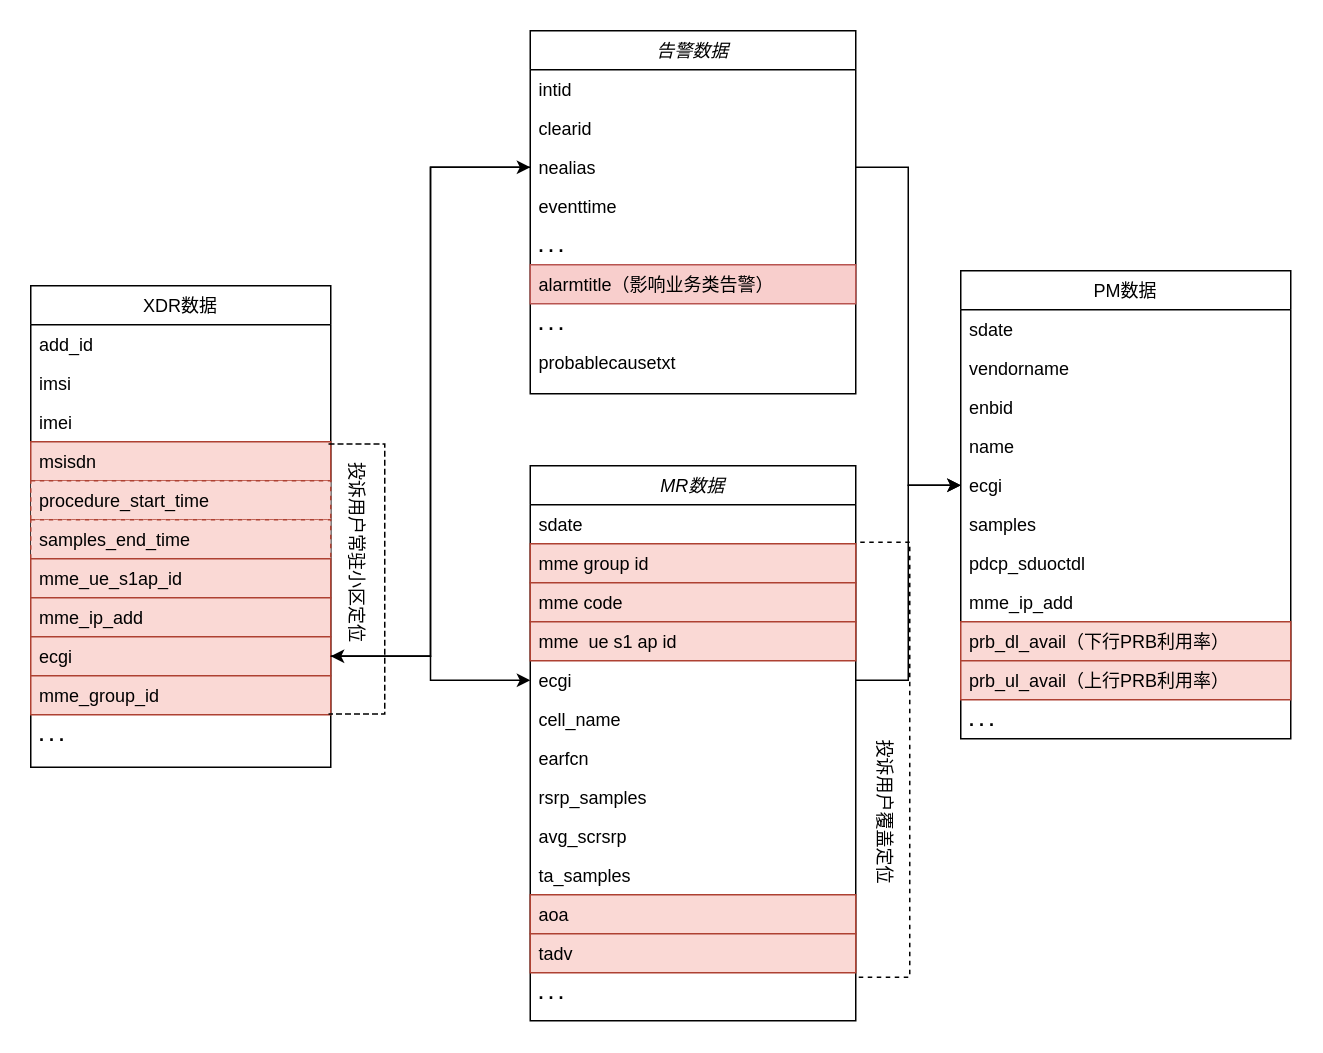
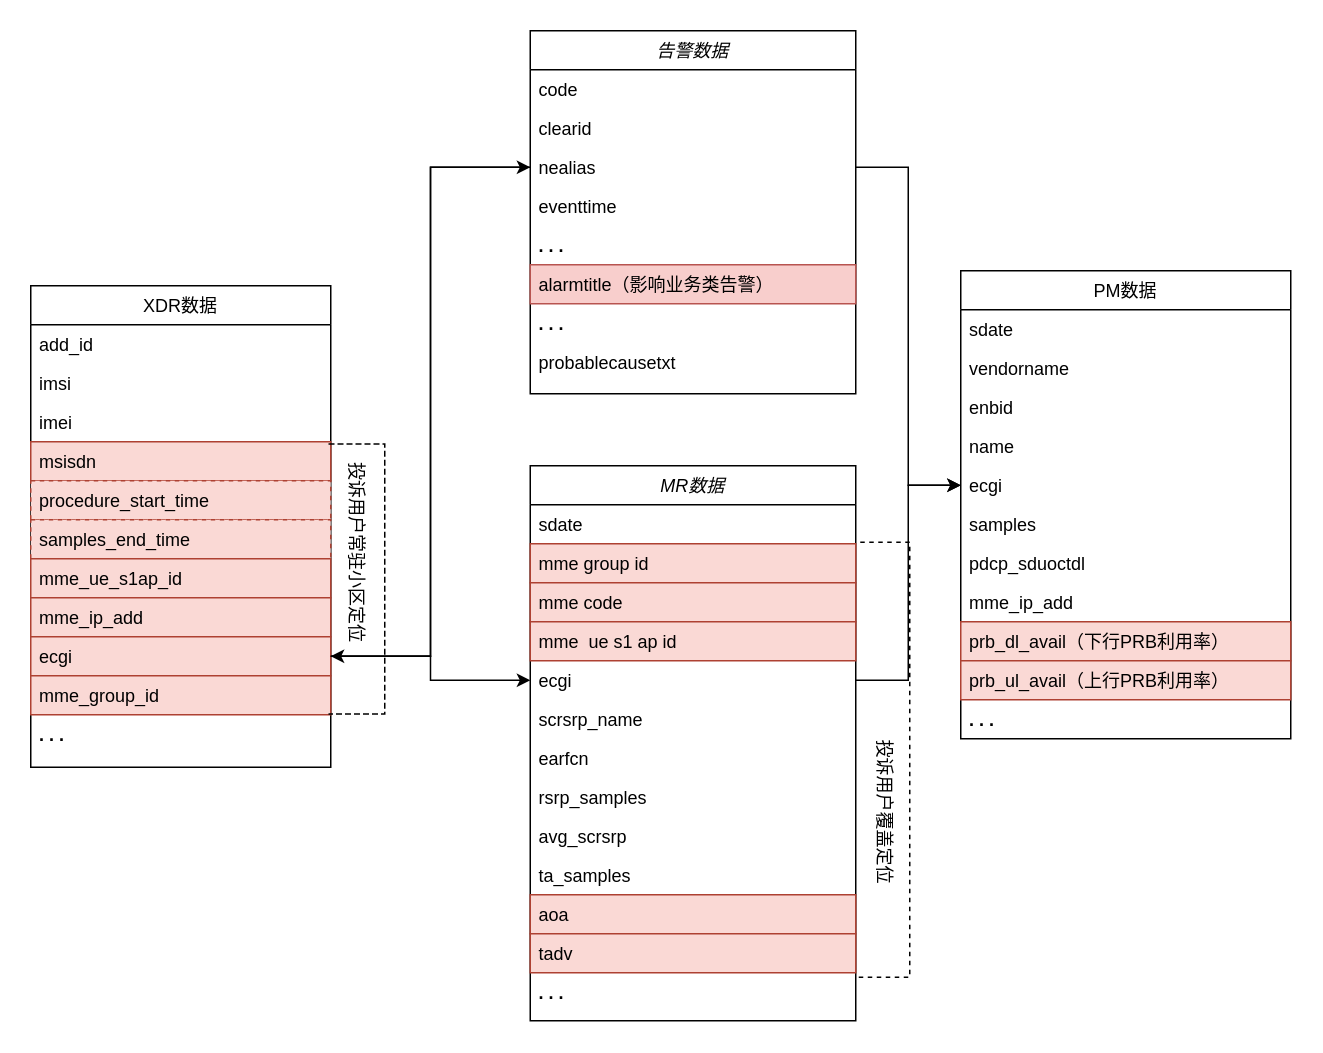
(559, 90) -> (559, 90)
(579, 720) -> (594, 720)
